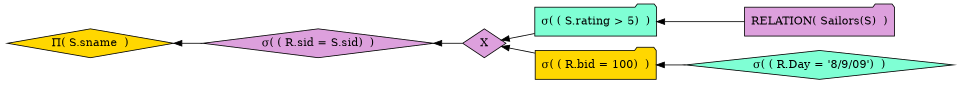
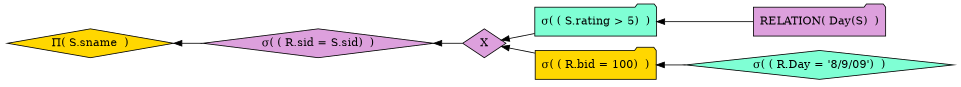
(820, 22) -> (820, 22)
